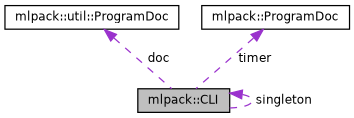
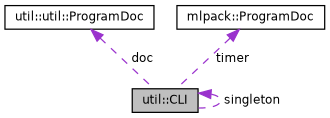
(92, 17) -> (79, 17)
(184, 101) -> (165, 101)
